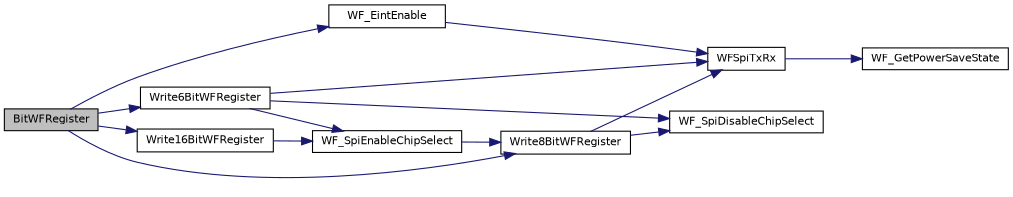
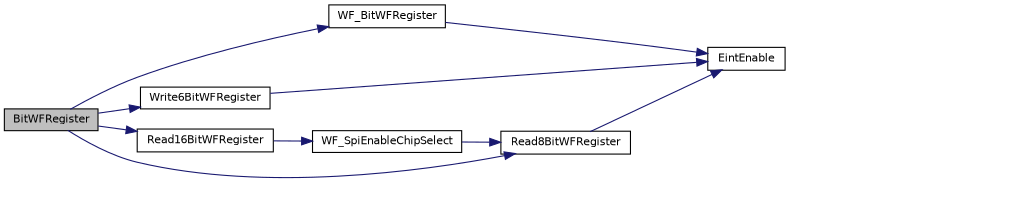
(387, 16) -> (387, 16)
(746, 59) -> (746, 59)
(935, 59) -> none
(291, 119) -> none
(746, 122) -> none
(205, 140) -> (205, 140)
(566, 143) -> (566, 143)
